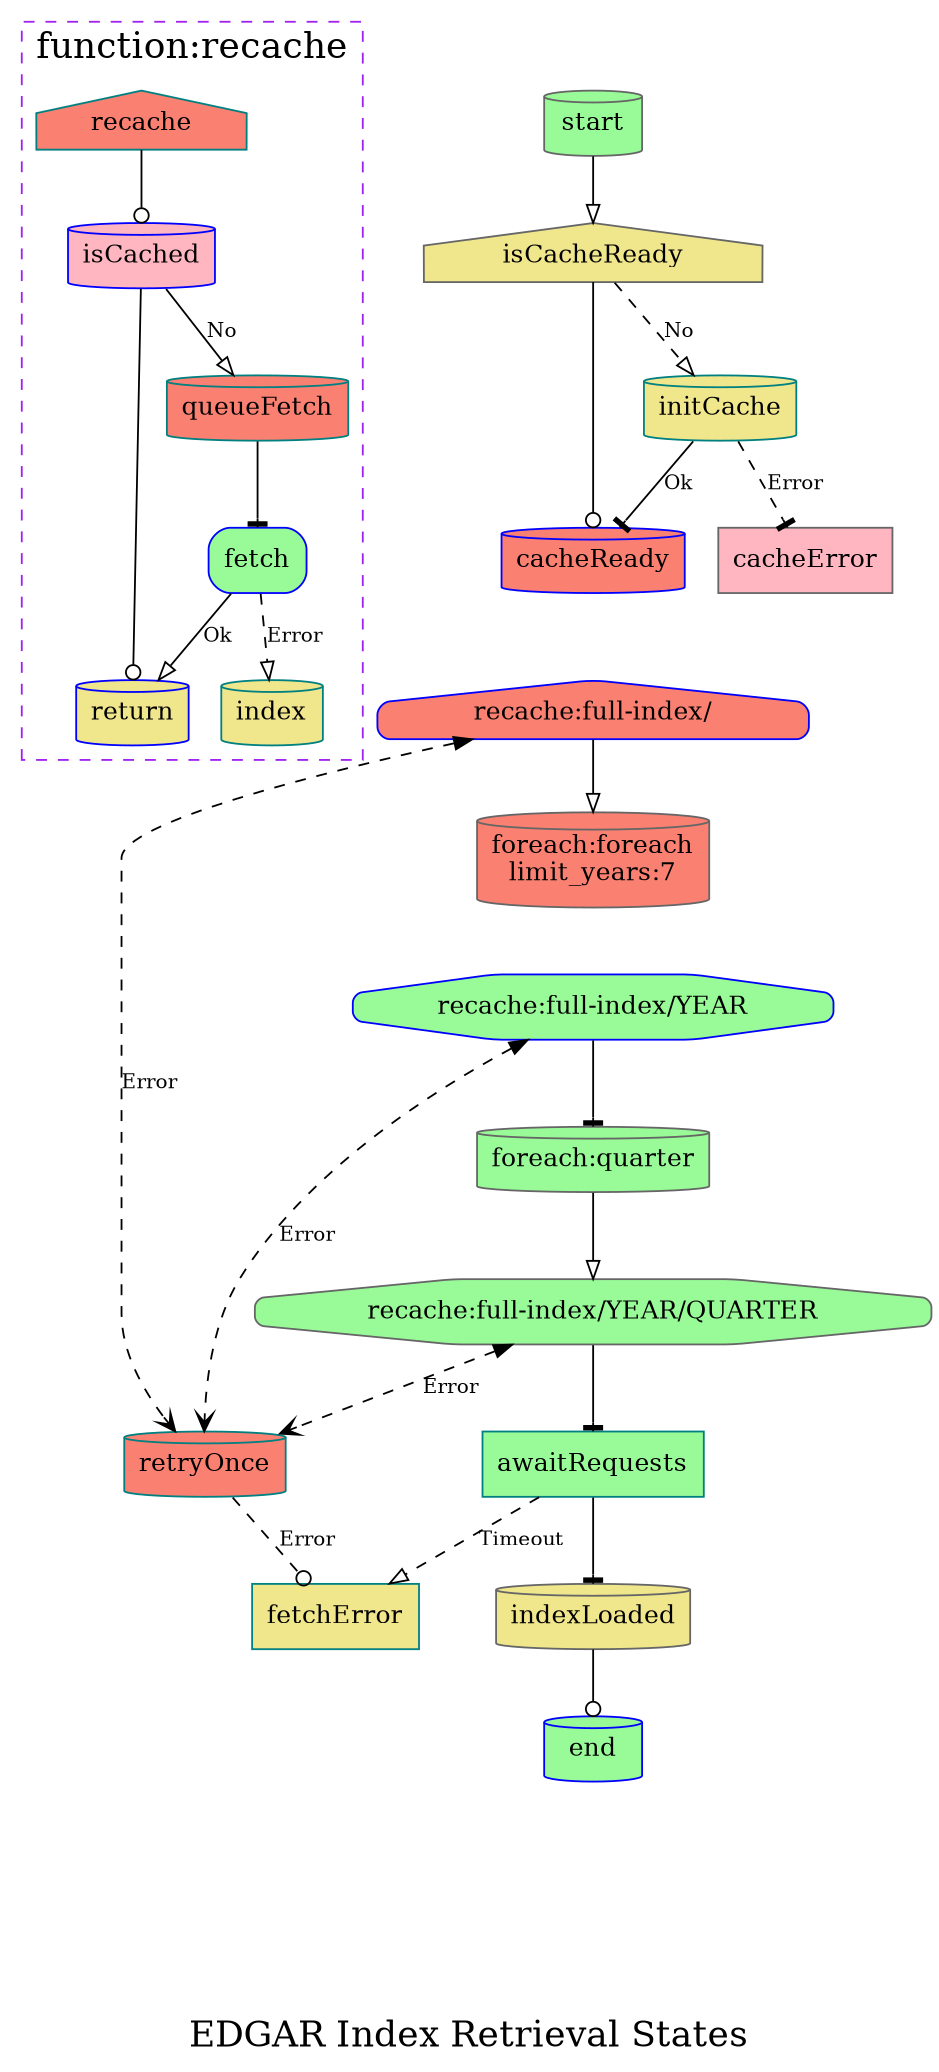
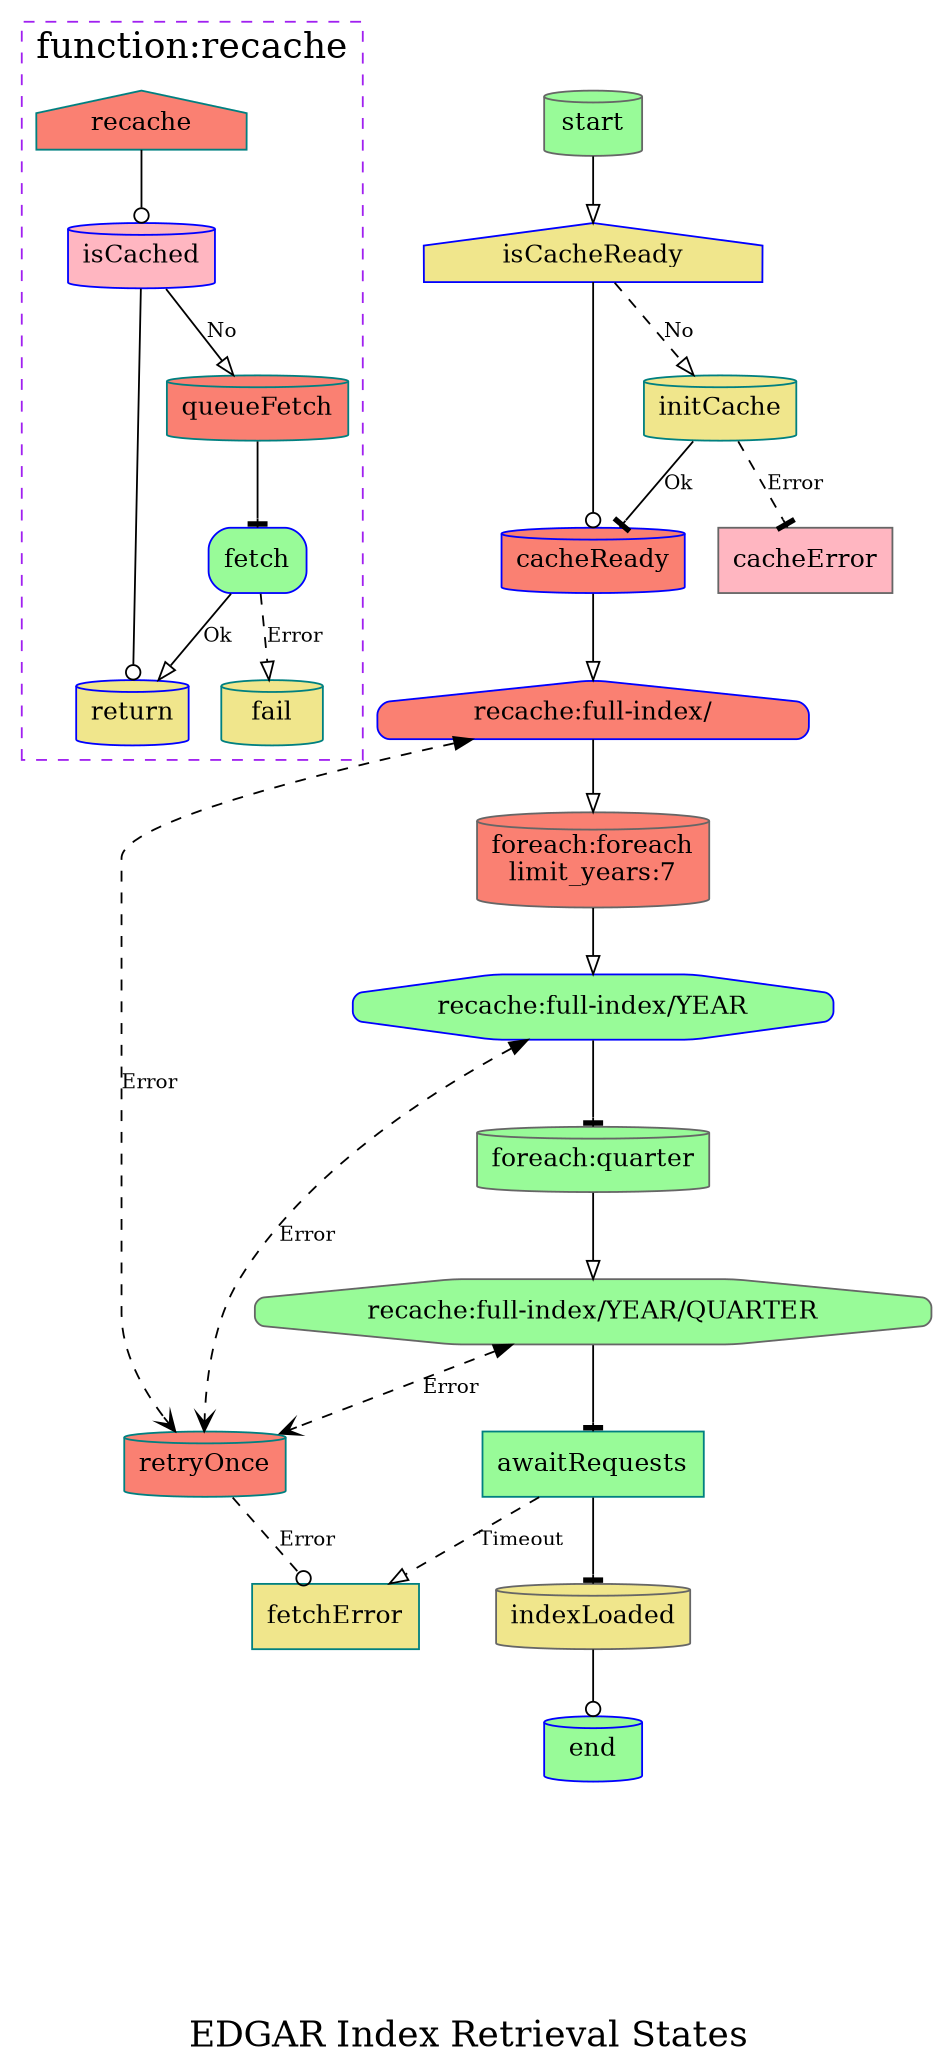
(593, 256) -> (593, 256)
none -> (593, 628)
(272, 713) -> (272, 713)
none -> (593, 932)
